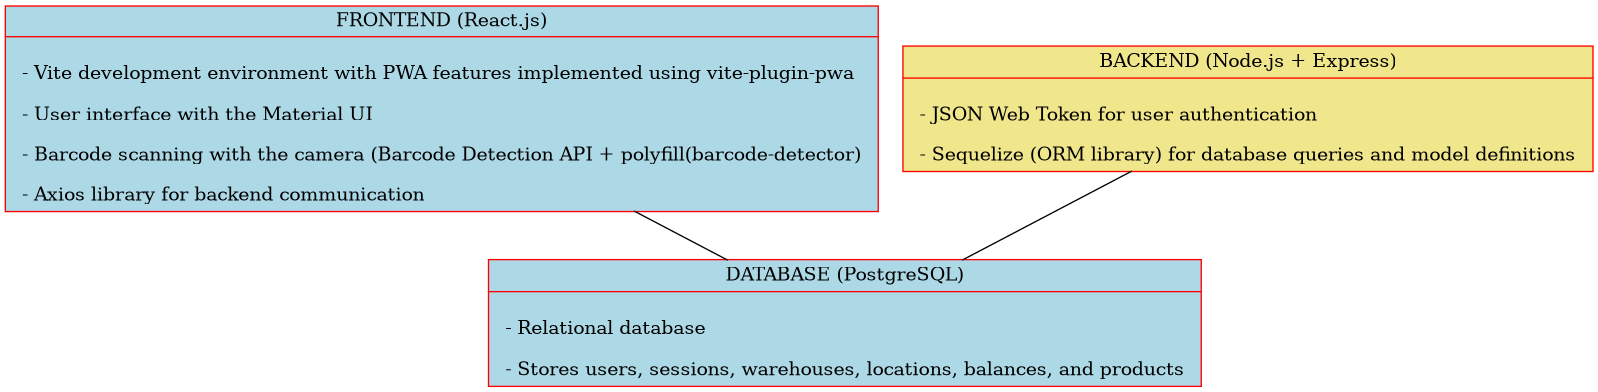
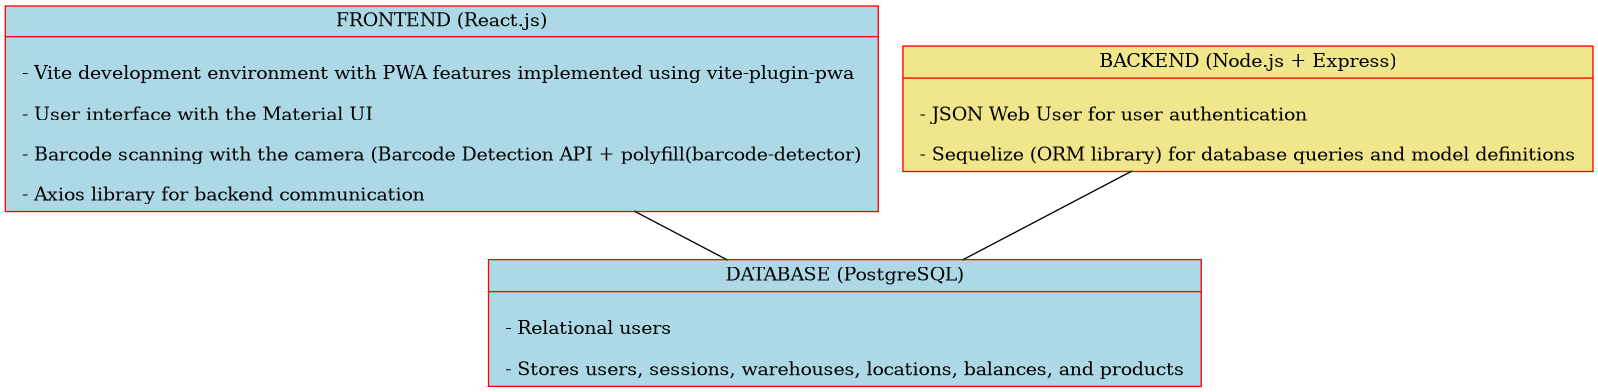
(1118, 115) -> (1114, 115)
(606, 328) -> (589, 328)
